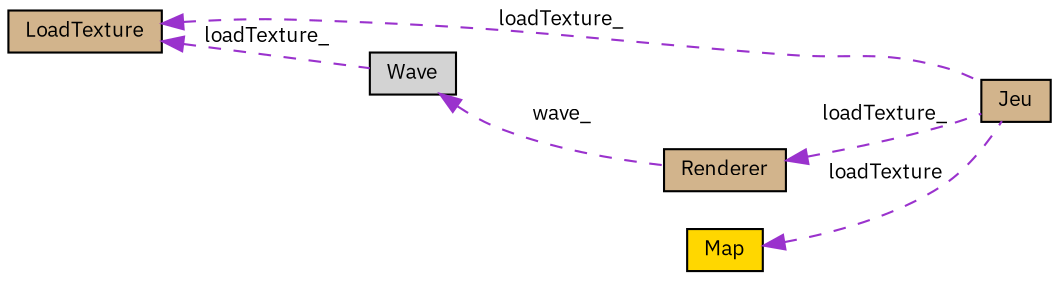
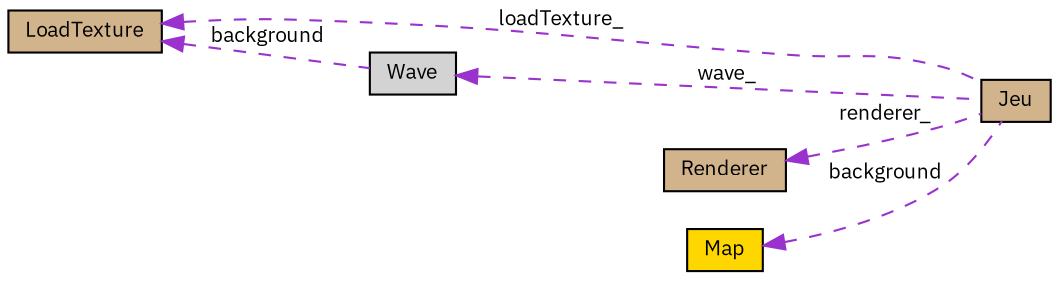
(266, 37) -> (266, 37)
(884, 115) -> (884, 115)
(557, 146) -> (729, 88)
(884, 173) -> (884, 173)
